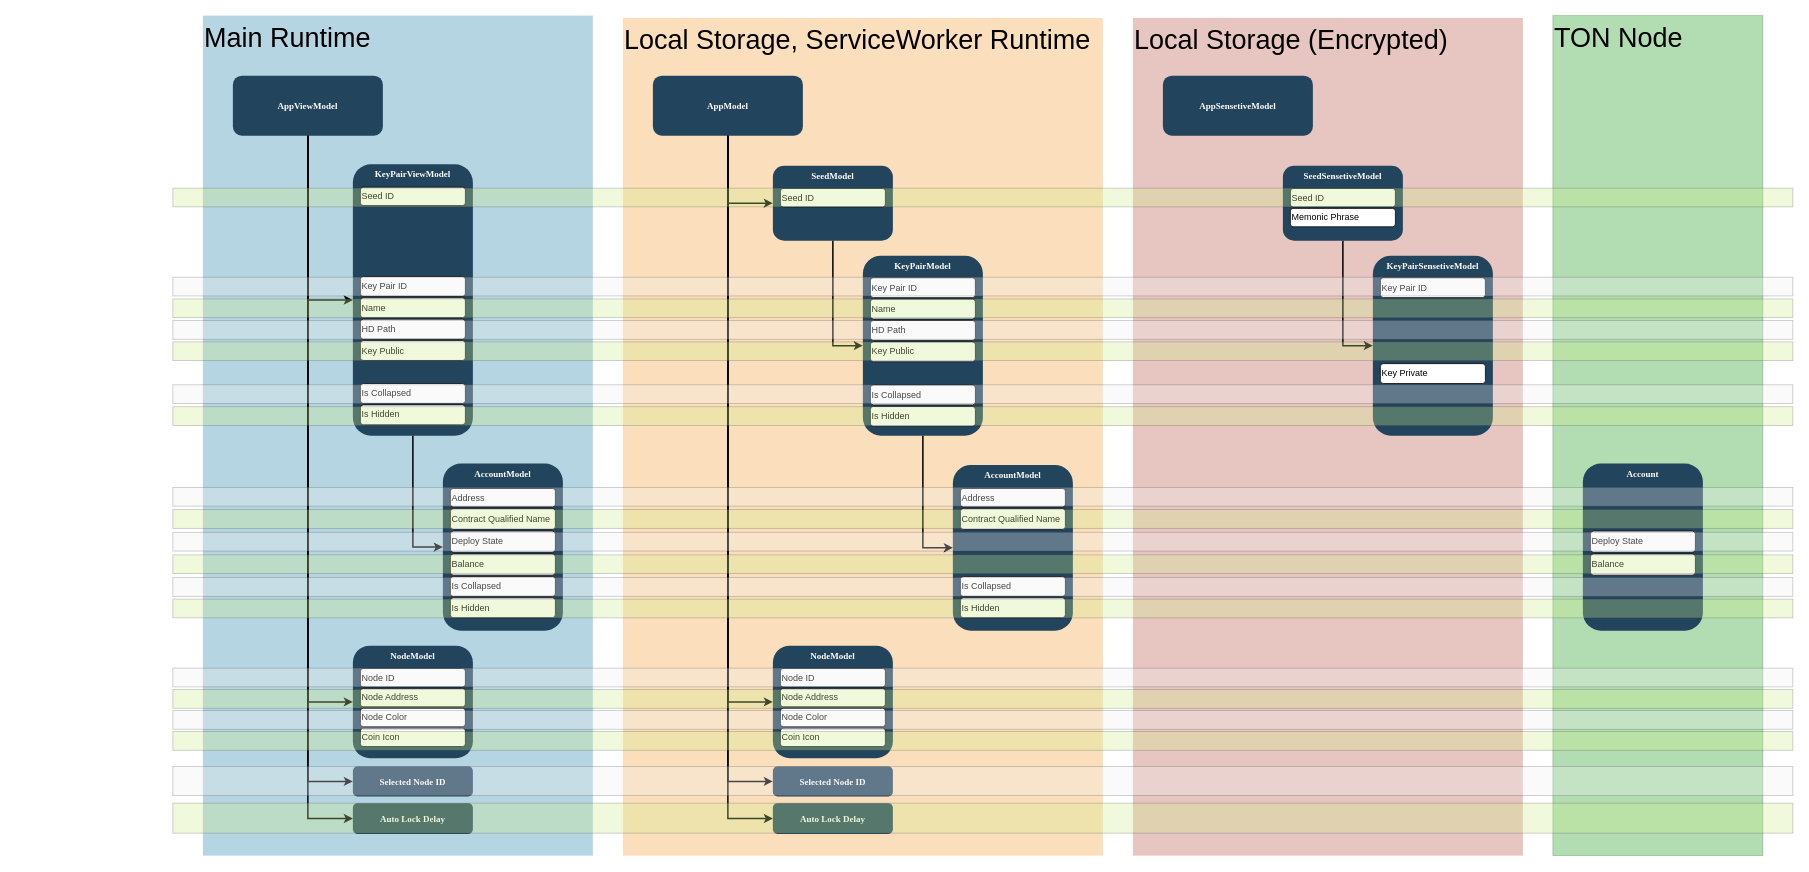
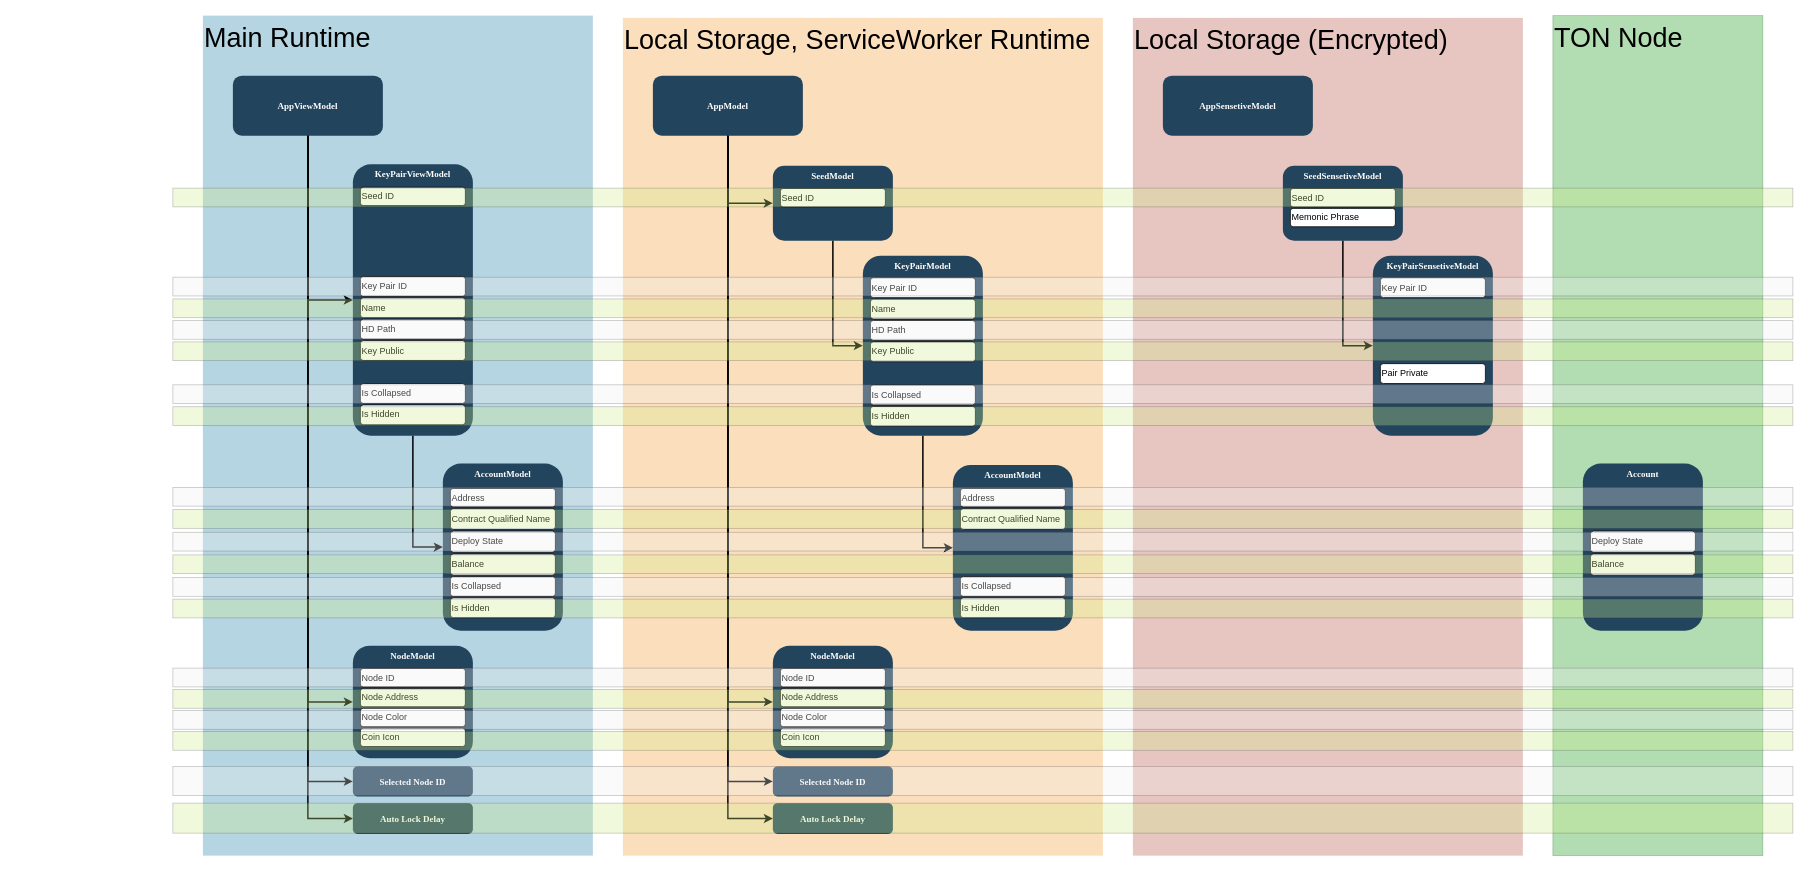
(1407, 373) -> (1409, 373)
